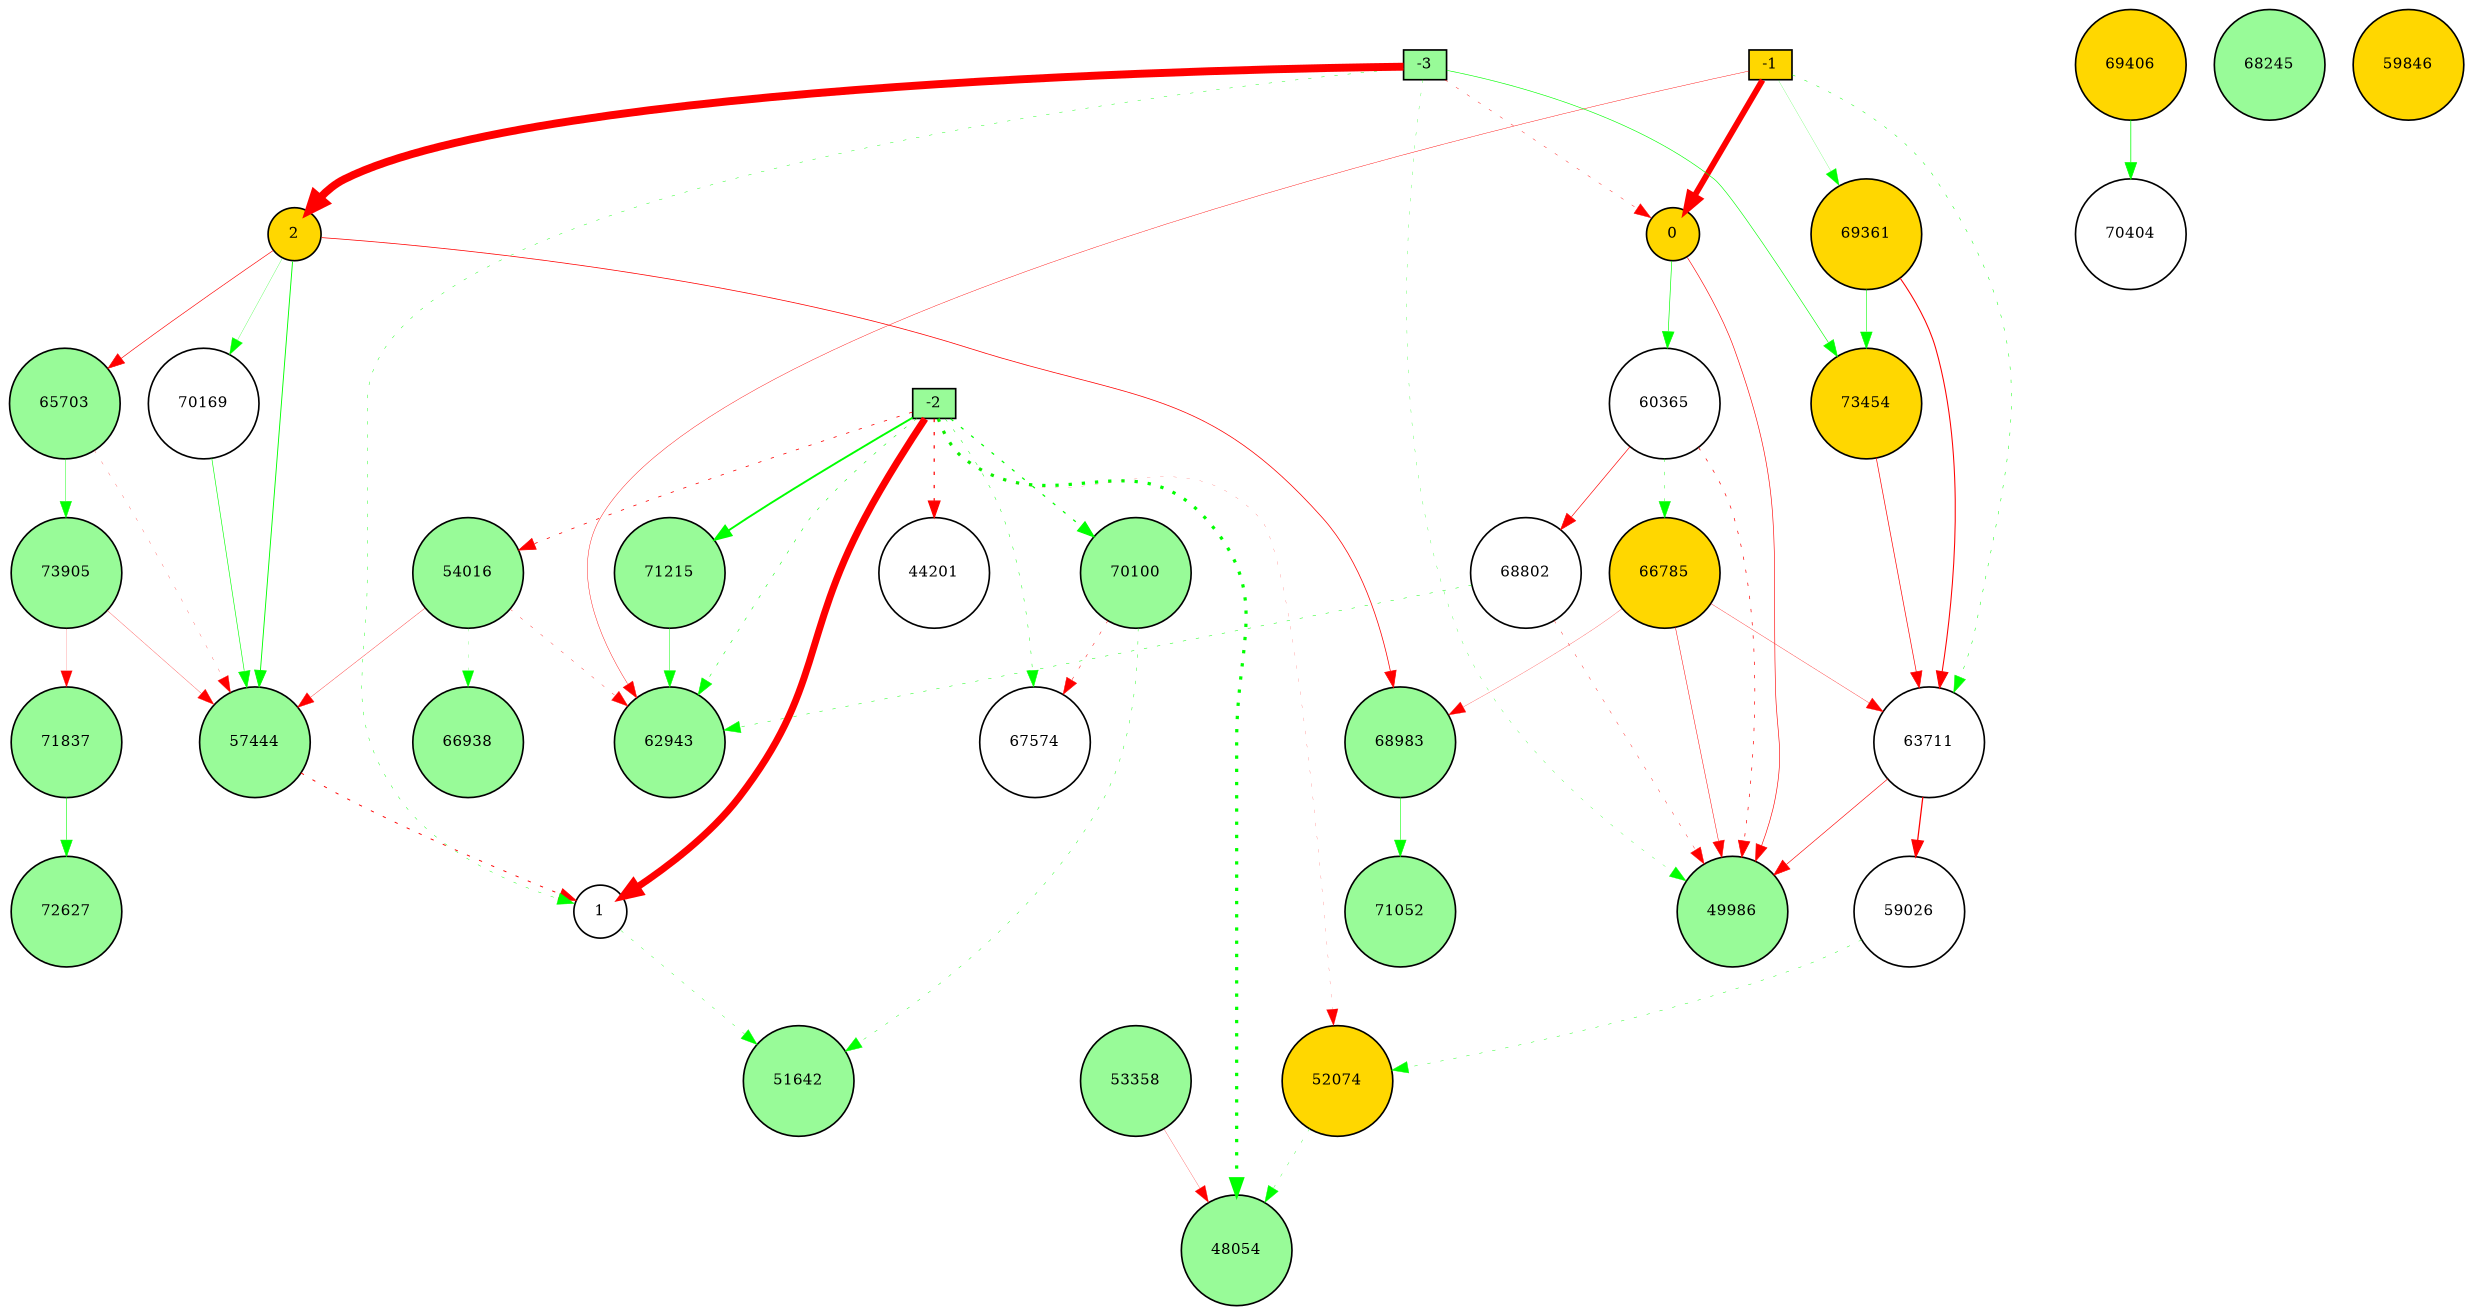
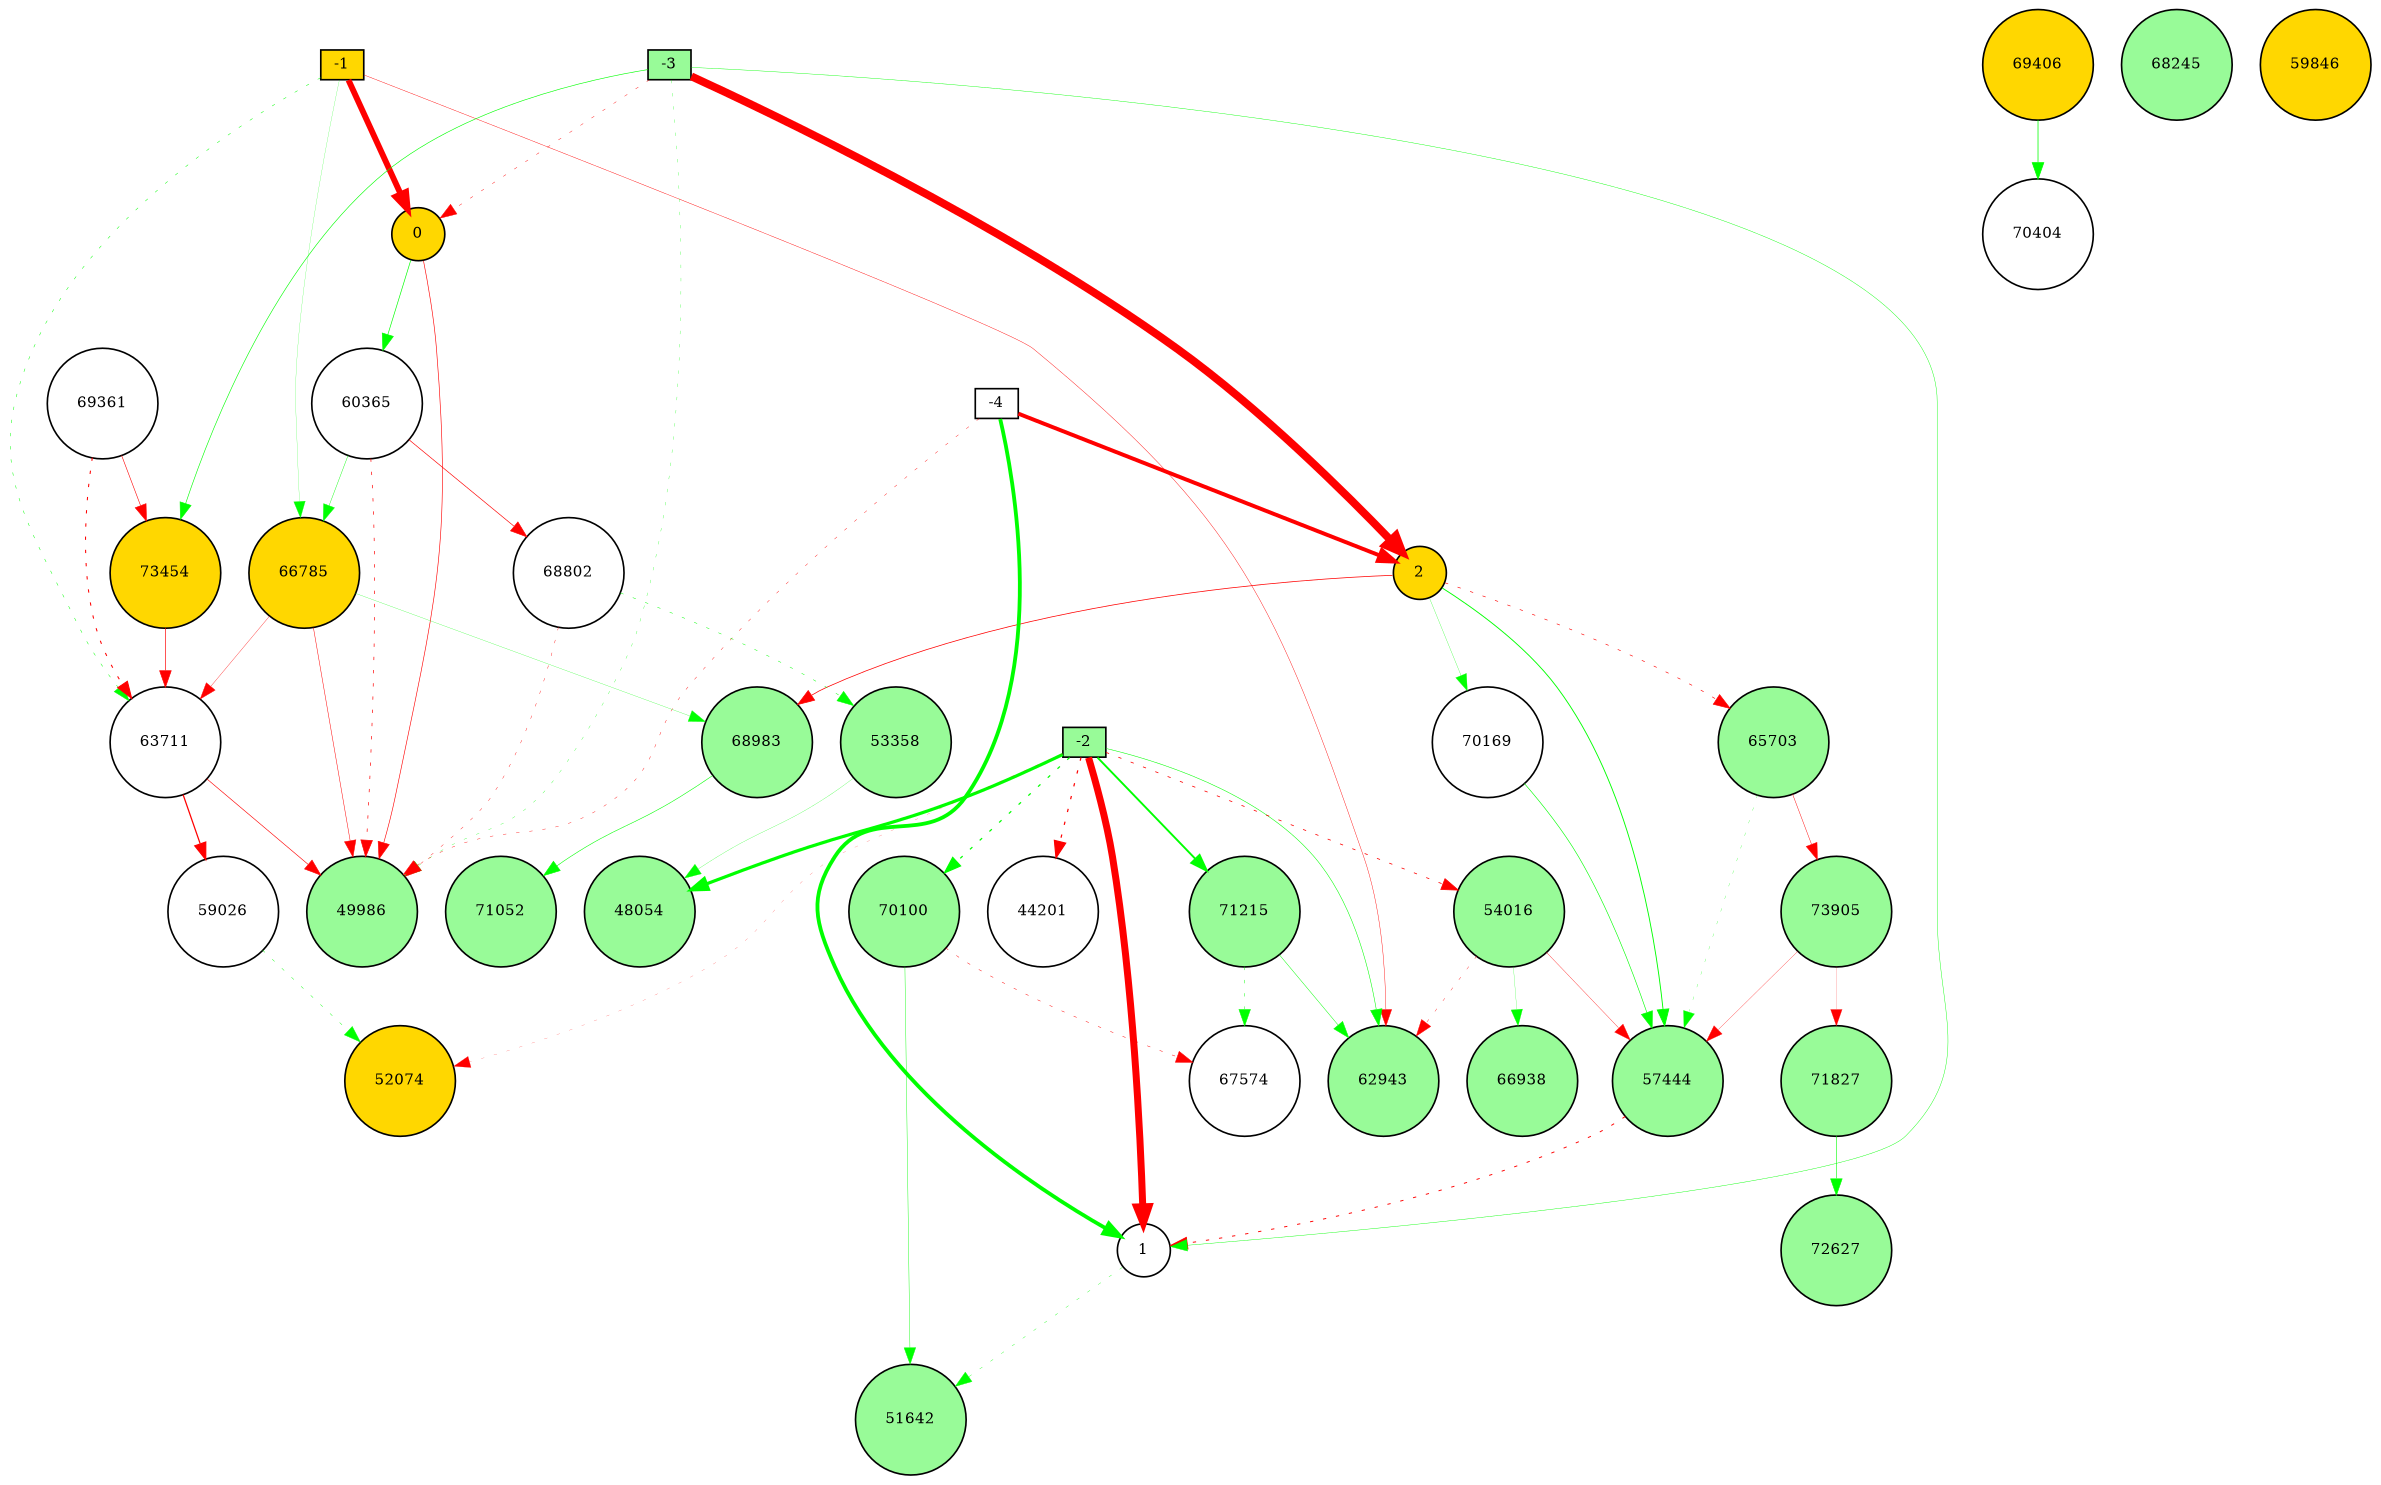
(1805, 126) -> (304, 289)
(1866, 234) -> (103, 404)
(561, 237) -> (1937, 471)
(197, 304) -> (1583, 635)
(1866, 310) -> (131, 481)
none -> (997, 404)
(1954, 470) -> (87, 574)
(66, 480) -> (1802, 819)
(1665, 480) -> (339, 481)
(797, 537) -> (1296, 839)
(1010, 537) -> (1245, 988)
(161, 562) -> (1723, 903)
(468, 649) -> (1515, 988)
(1106, 656) -> (722, 634)
(1544, 660) -> (523, 655)
(1240, 690) -> (832, 840)
(66, 742) -> (1836, 1081)
(1056, 870) -> (907, 1157)
(1182, 1158) -> (777, 825)
(1292, 1158) -> none
